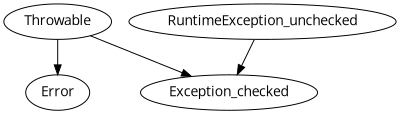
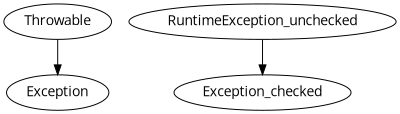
(136, 54) -> none
(58, 93) -> (58, 93)
